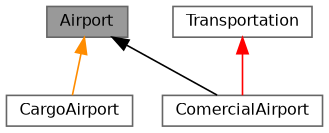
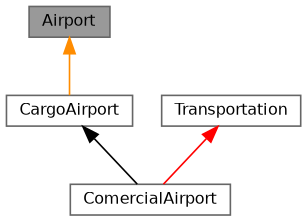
(172, 70) -> (116, 161)
